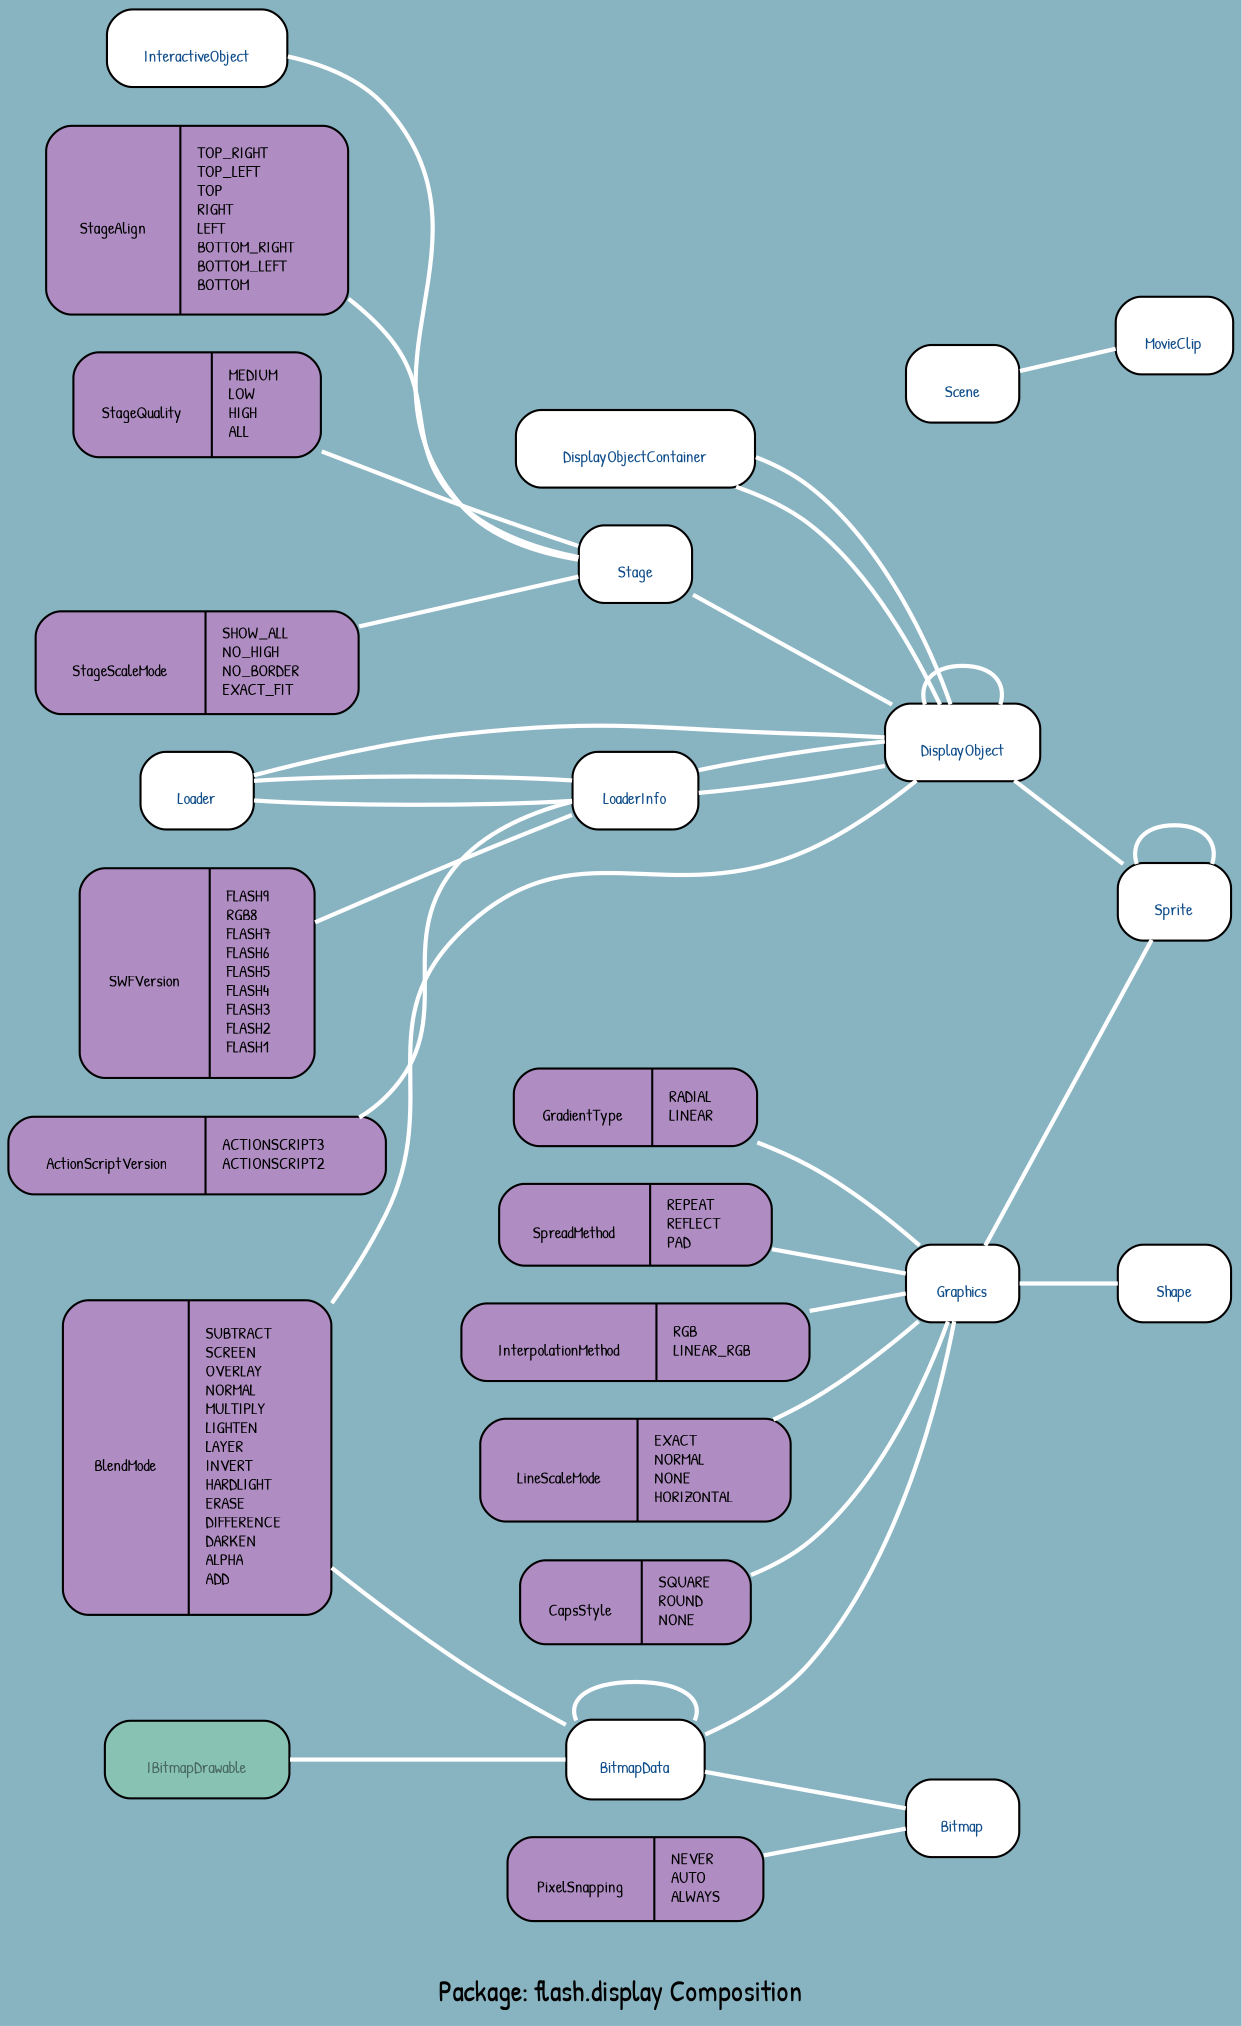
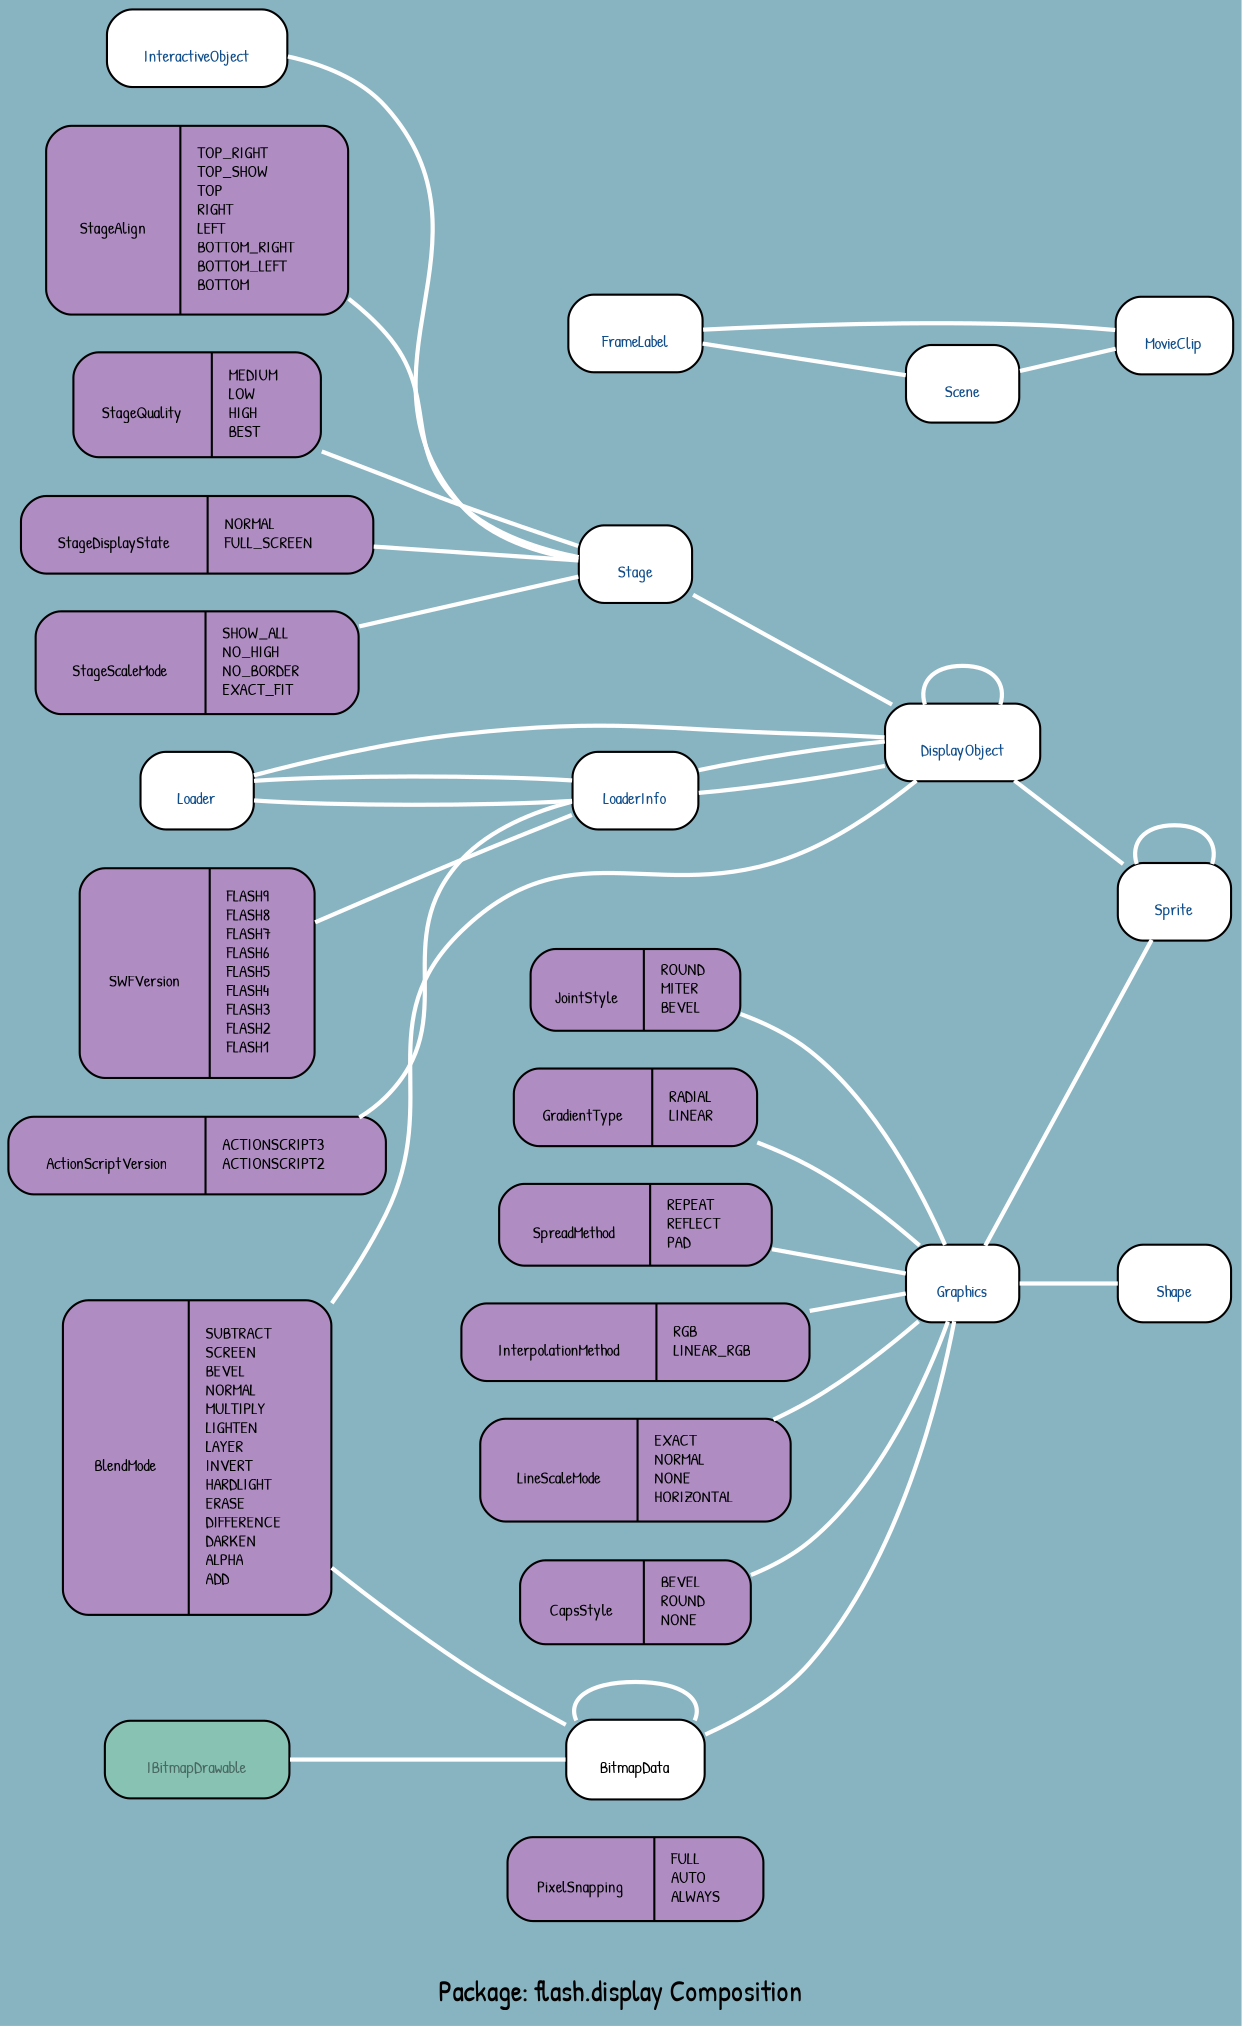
(230, 172) -> (233, 172)
none -> (635, 333)
(239, 432) -> (245, 432)
(635, 449) -> none
none -> (197, 535)
(243, 915) -> (250, 915)
none -> (635, 990)
(235, 1372) -> (225, 1372)
(685, 1582) -> (681, 1582)
(635, 1760) -> (635, 1760)
(963, 1818) -> none
(693, 1859) -> (686, 1859)
